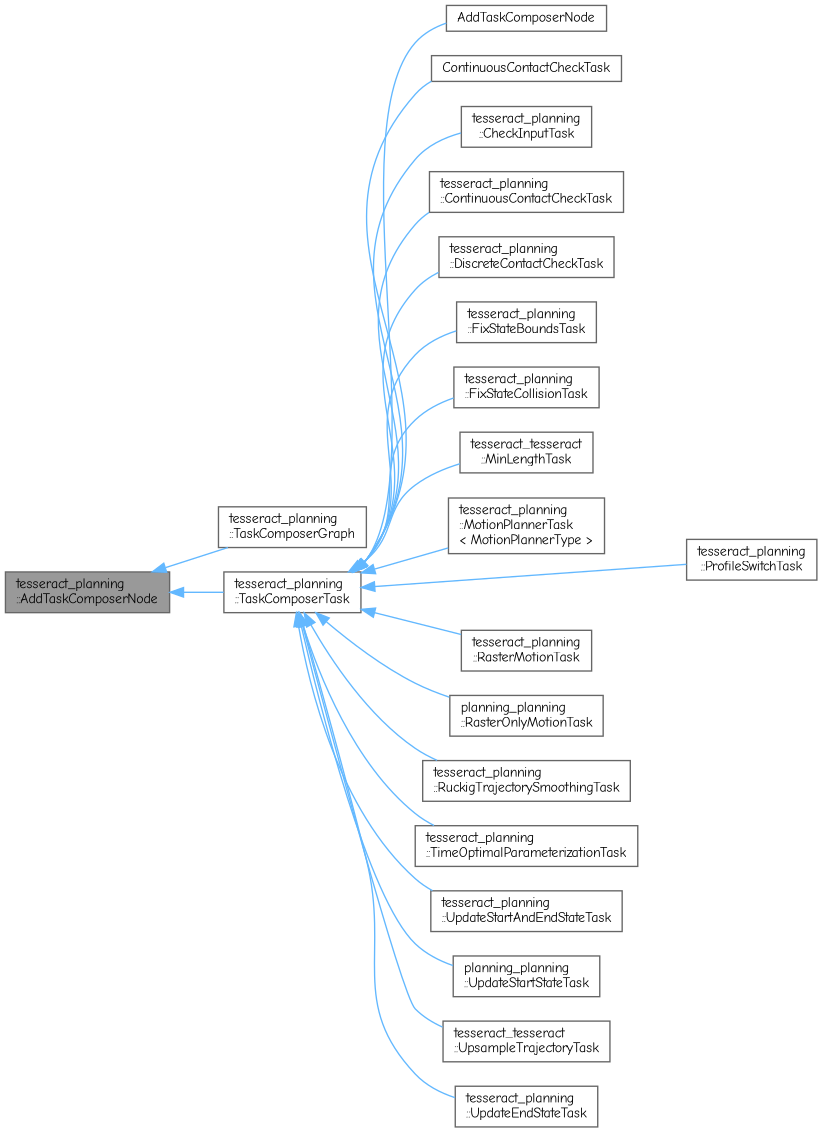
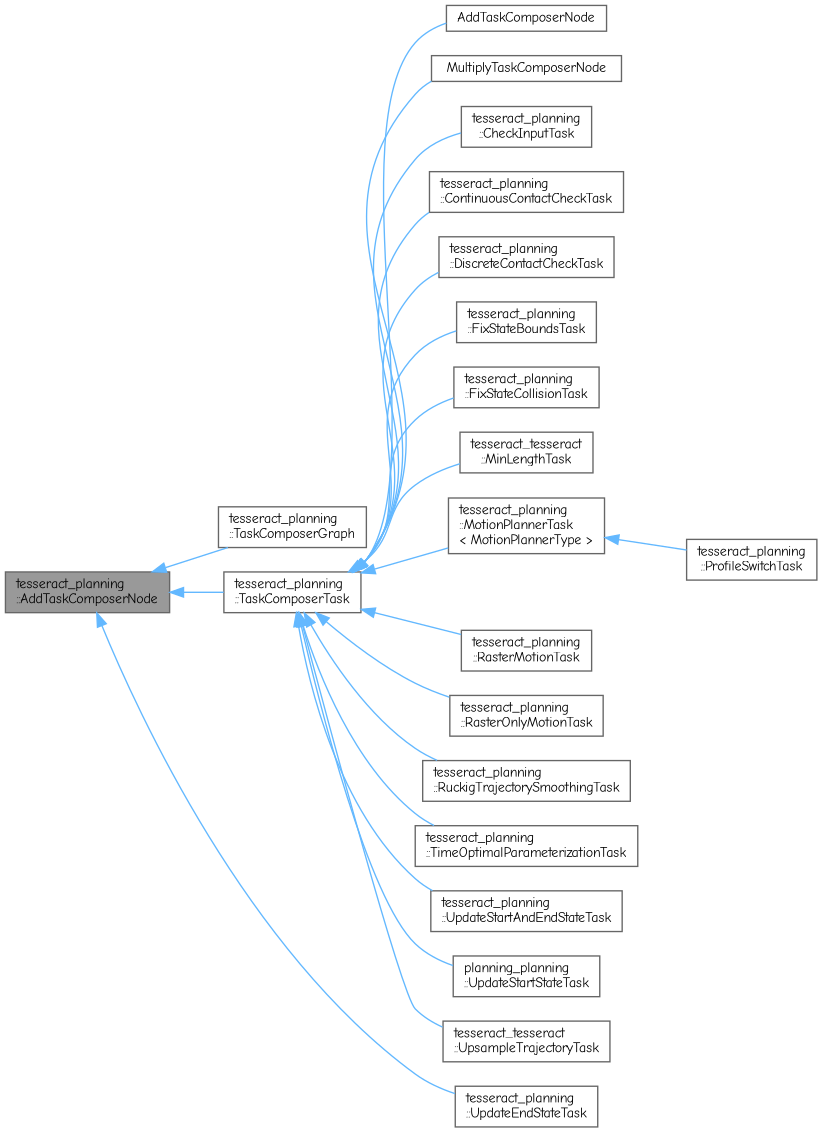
(526, 69) -> (526, 69)
(531, 575) -> (653, 545)
(526, 716) -> (526, 716)
(375, 926) -> (243, 888)
